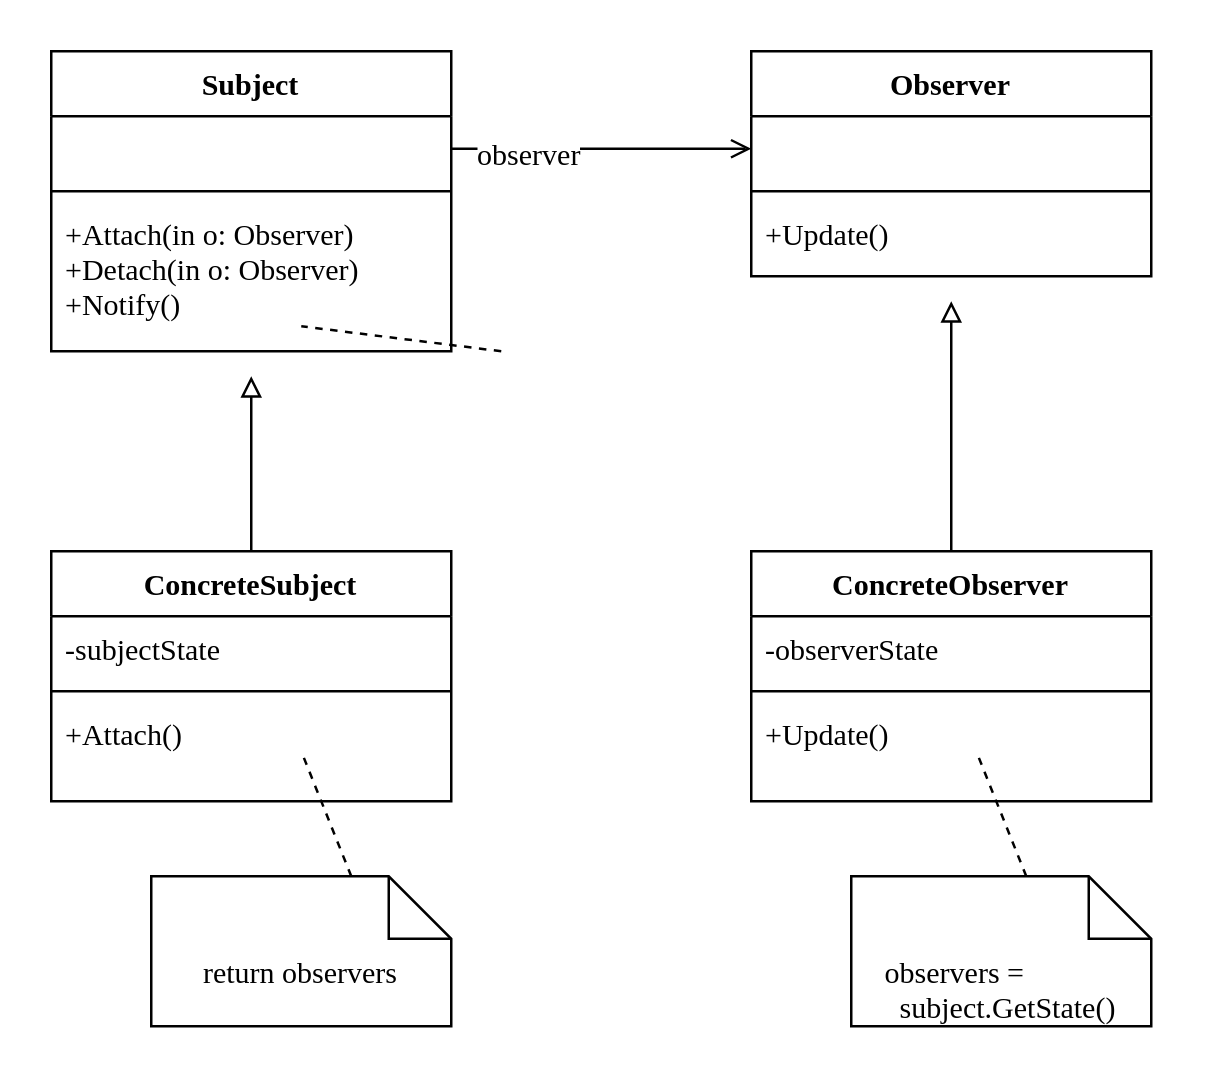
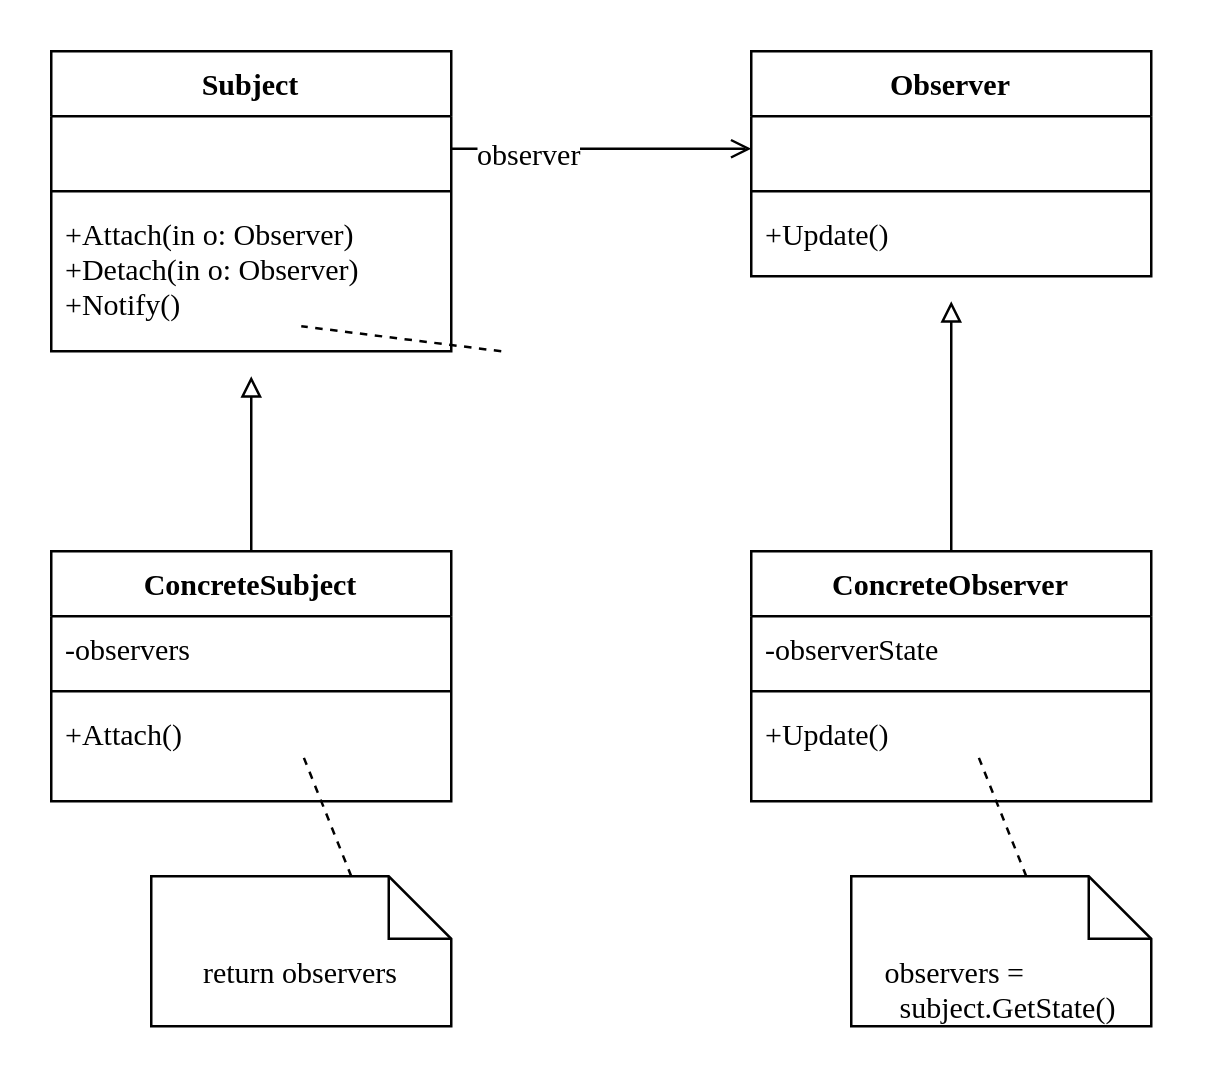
(174, 650) -> (149, 650)
